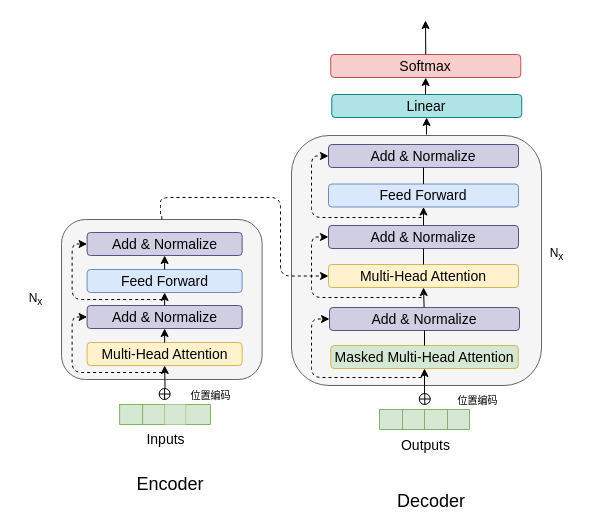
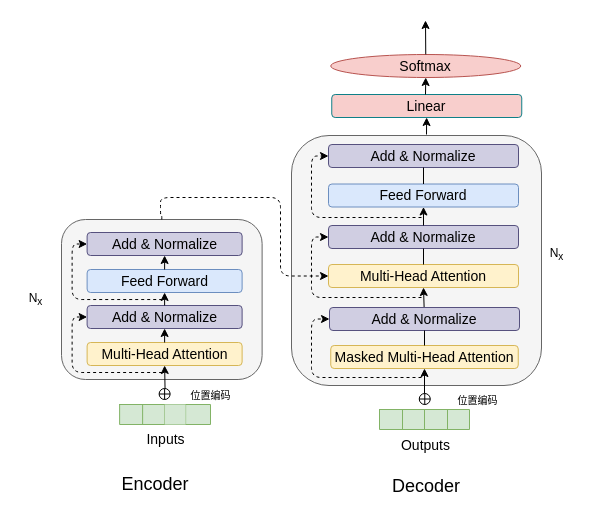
(426, 66) -> (426, 66)
(427, 106) -> (427, 106)
(425, 357) -> (425, 357)
(171, 485) -> (156, 485)
(432, 502) -> (427, 487)
